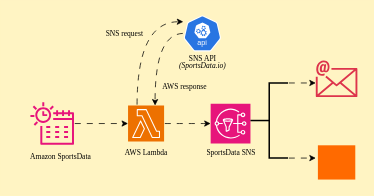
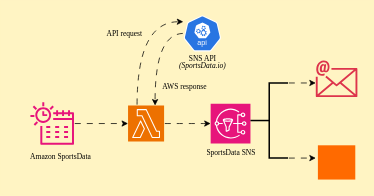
(125, 33) -> (125, 33)
(146, 153) -> none
